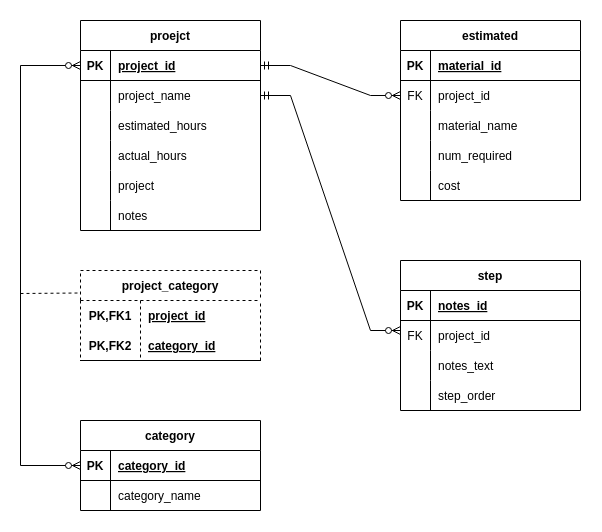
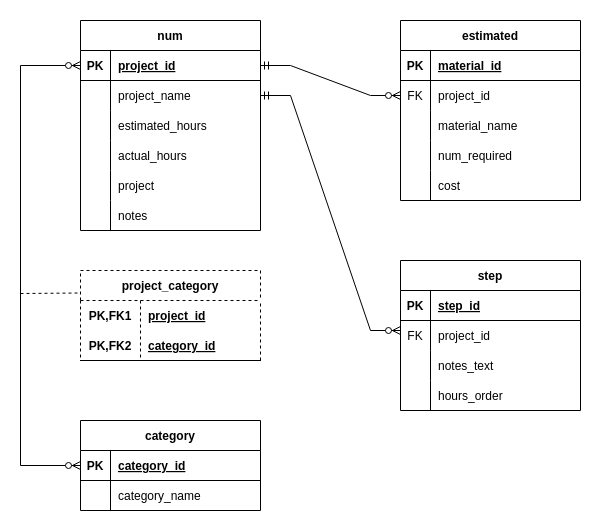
(170, 36) -> (170, 36)
(463, 306) -> (460, 306)
(472, 396) -> (475, 396)
